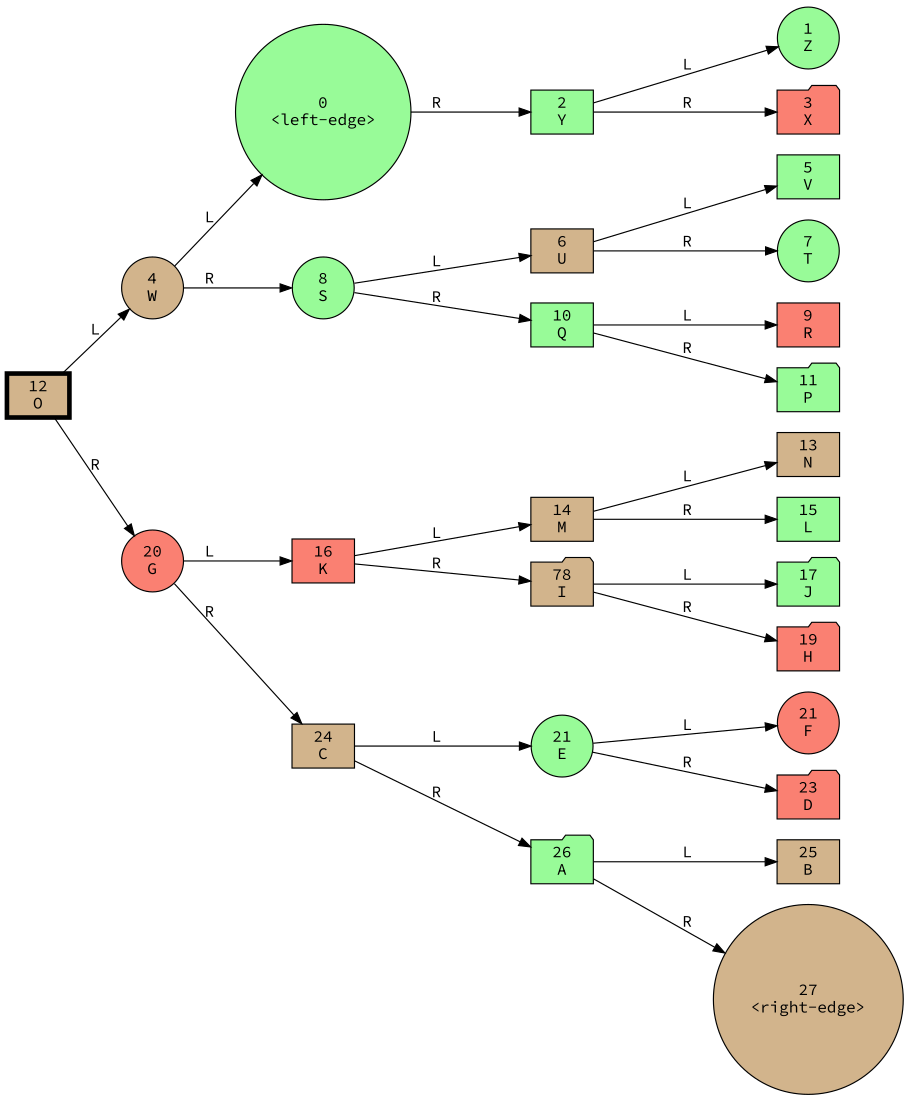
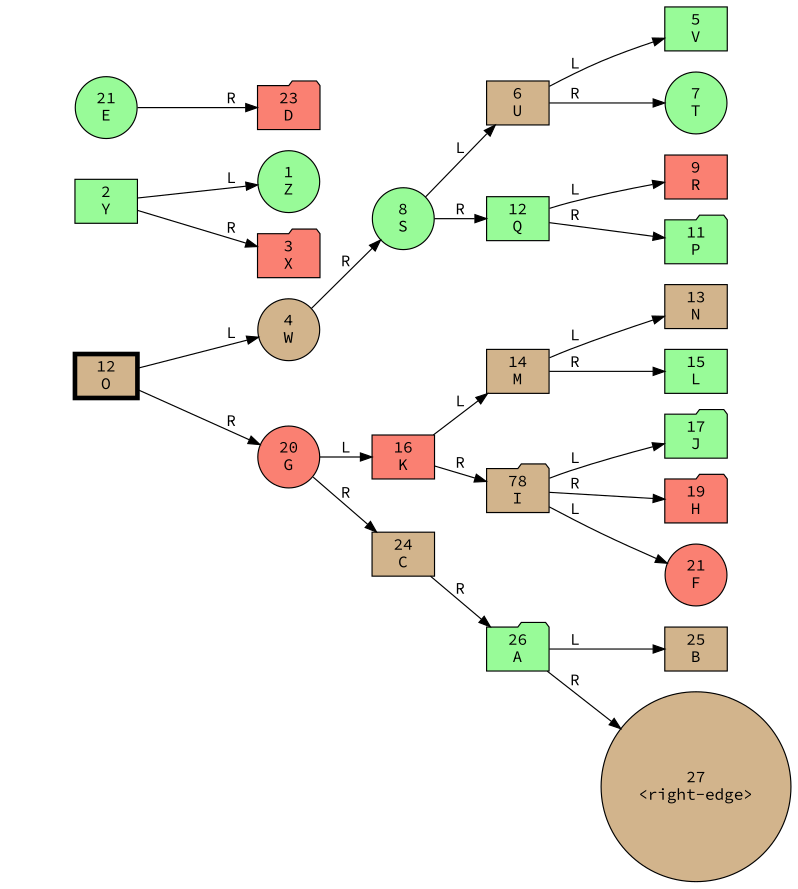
(323, 112) -> none
(562, 325) -> (518, 219)
(679, 735) -> (602, 534)
(437, 746) -> none
